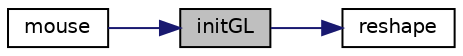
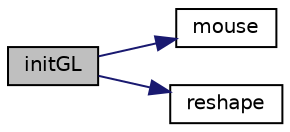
(134, 28) -> (128, 50)
